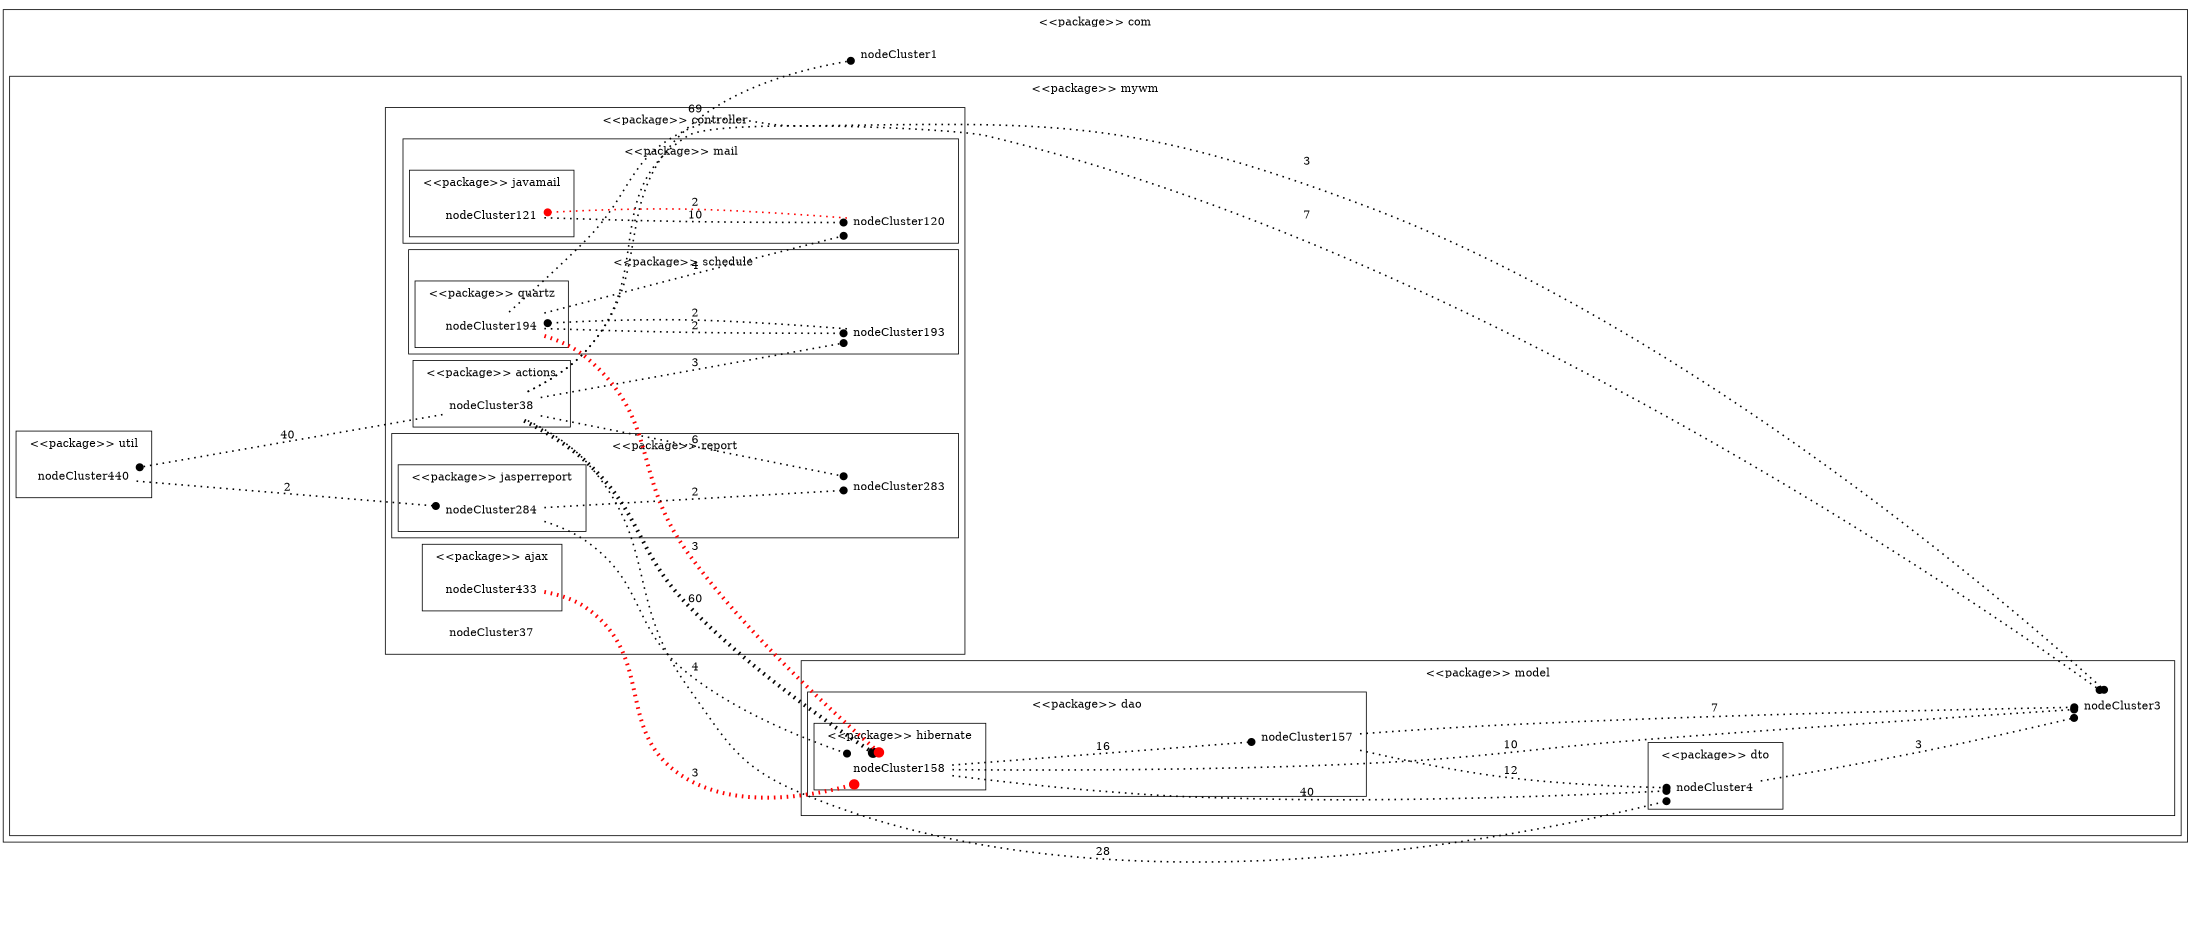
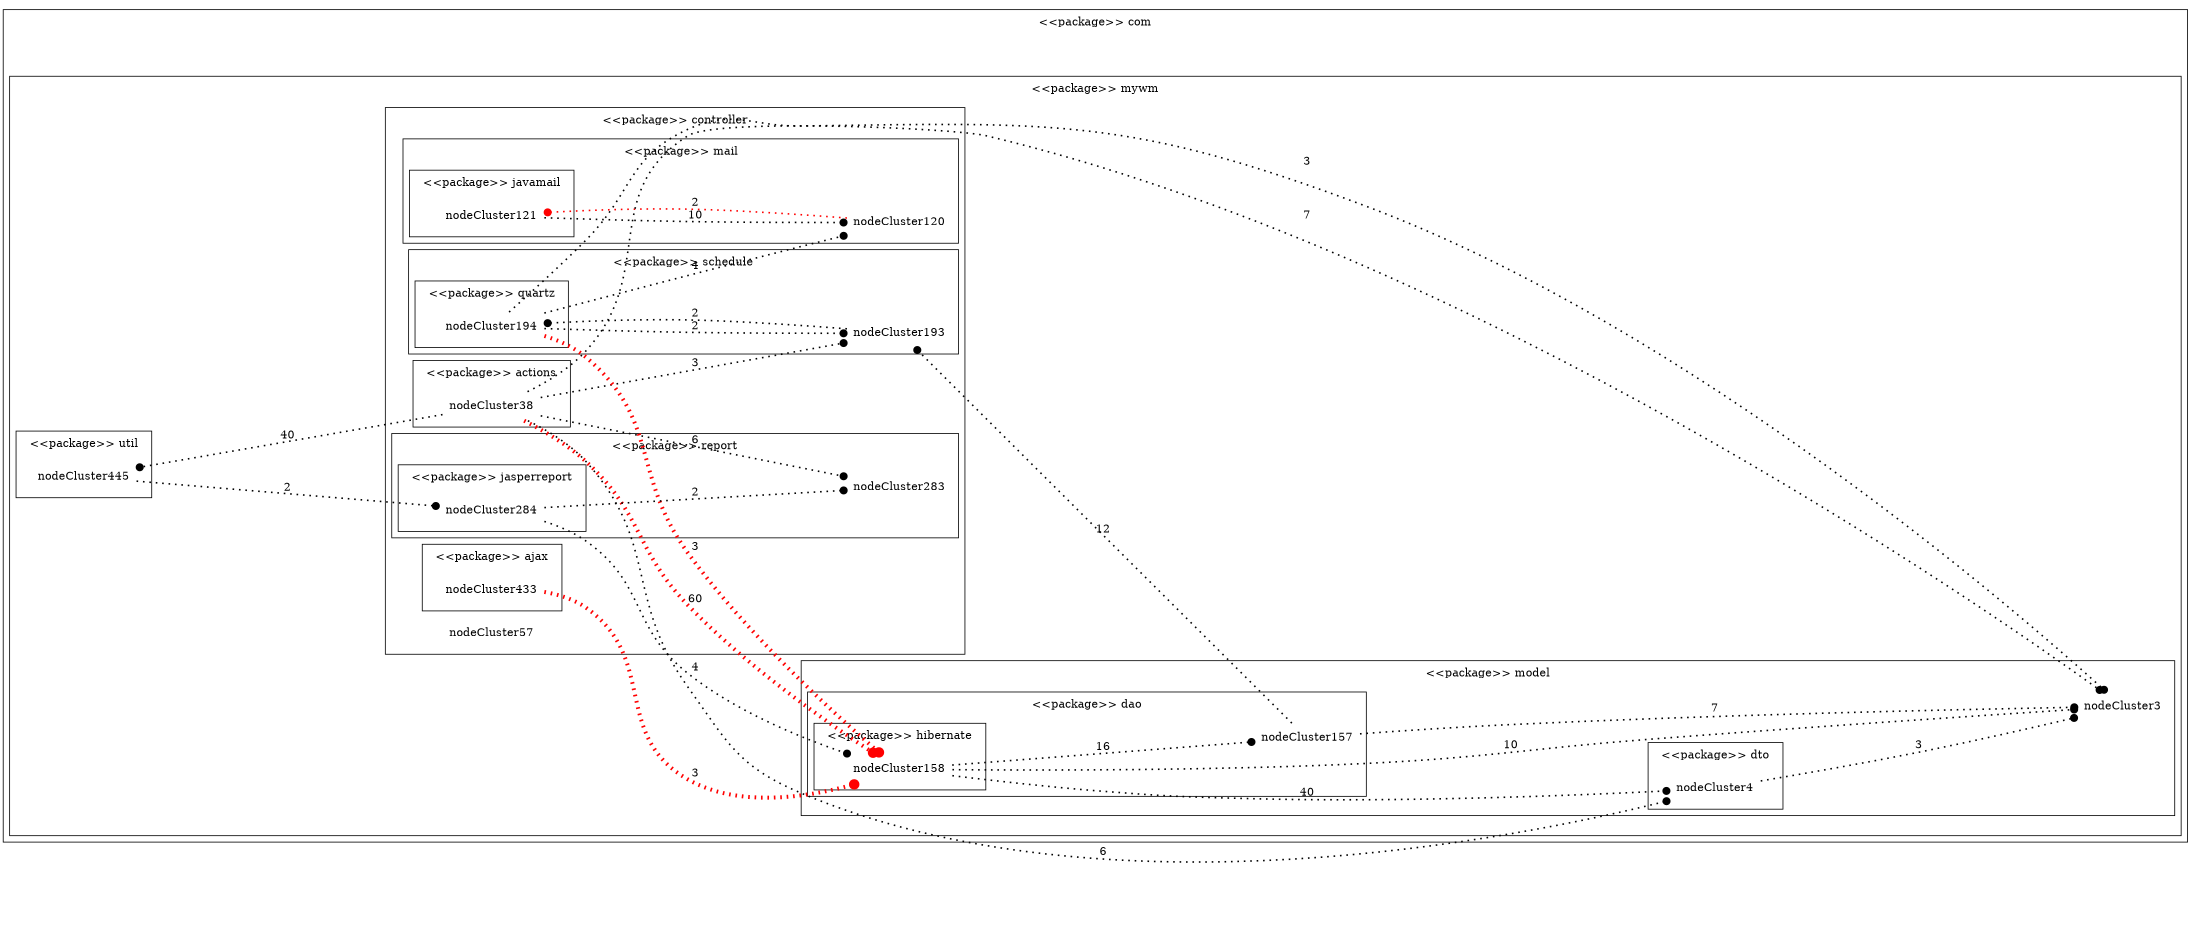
(900, 55) -> none
(84, 477) -> (84, 477)
(682, 599) -> (682, 599)
(492, 633) -> (492, 633)
(1511, 778) -> (1106, 538)
(1103, 852) -> (1103, 852)
